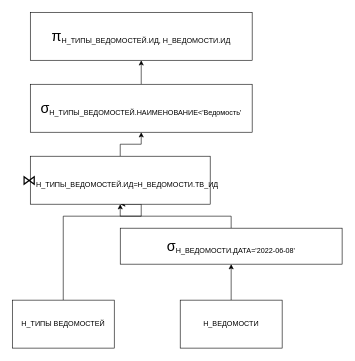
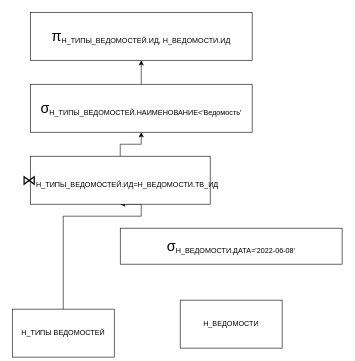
(120, 209) -> none
(231, 269) -> none
(63, 324) -> (63, 333)
